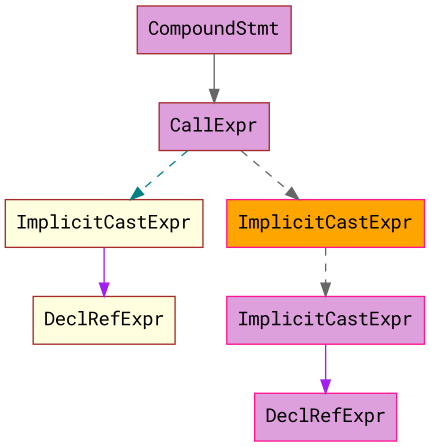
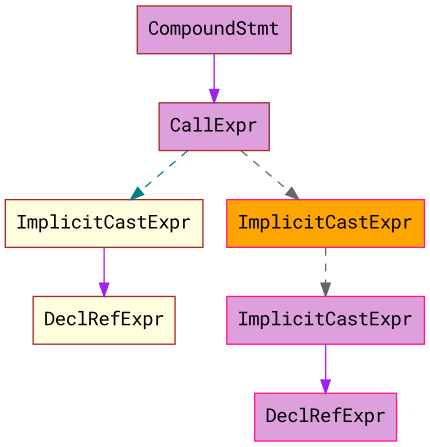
(214, 72) -> (214, 72)
